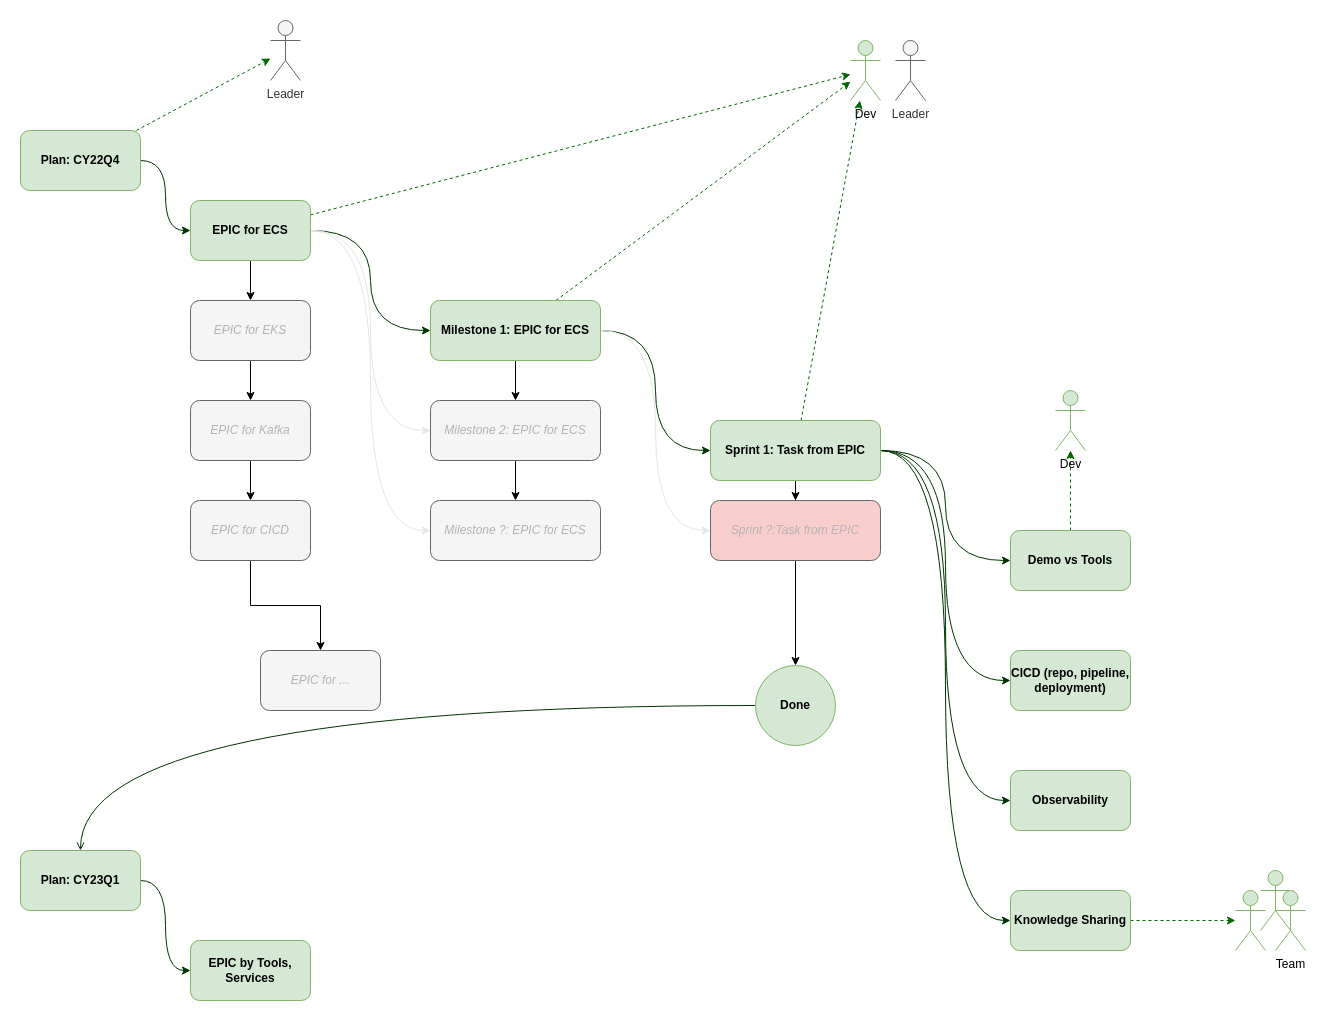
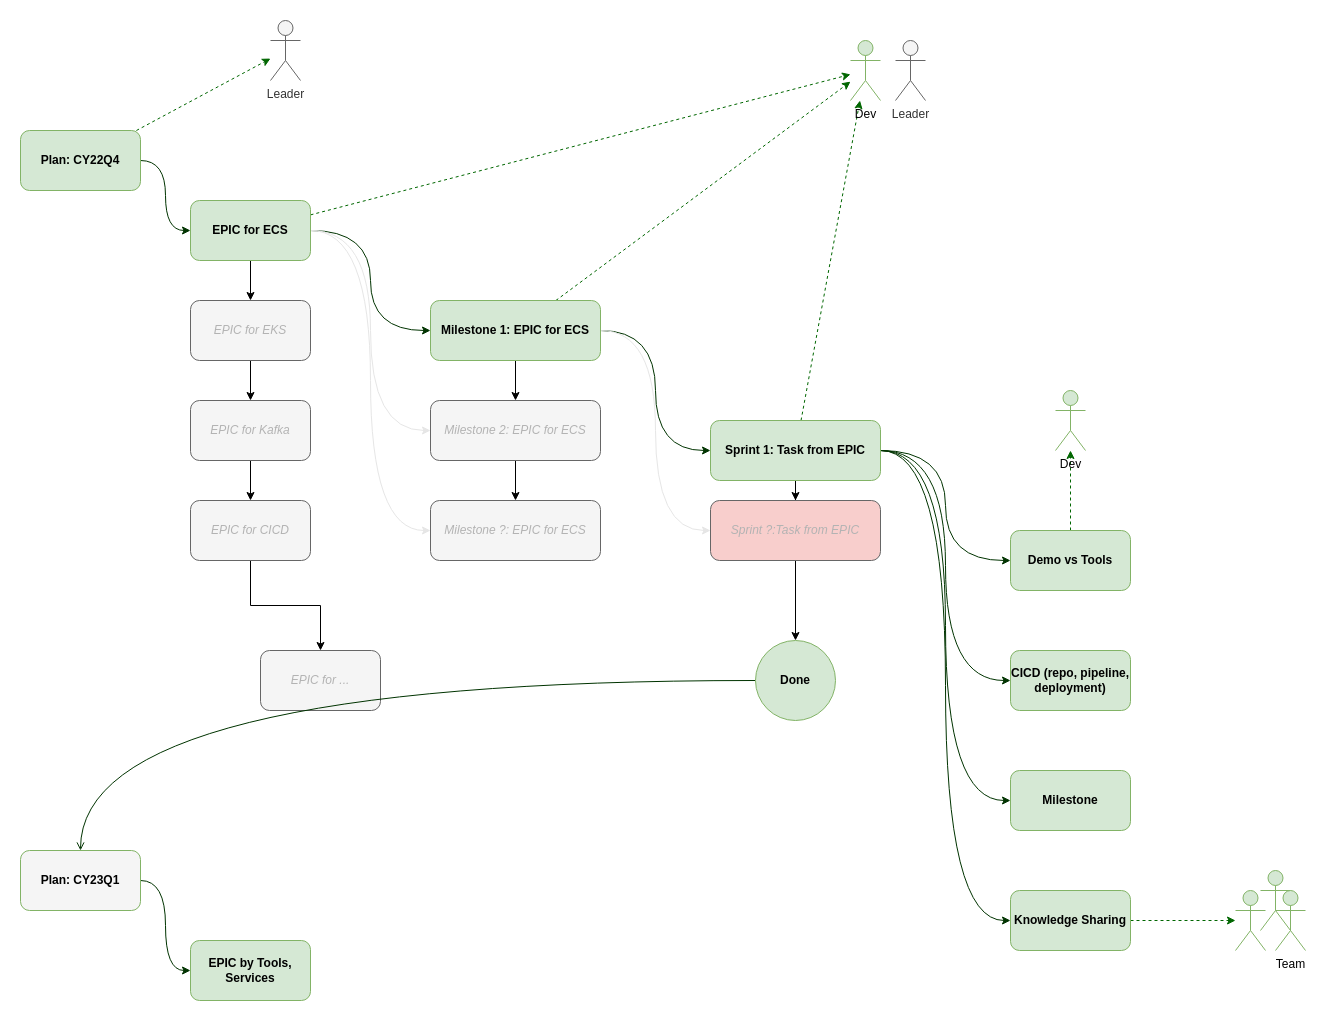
(796, 706) -> (796, 681)
(1071, 801) -> (1071, 801)
(81, 881) -> (81, 881)
